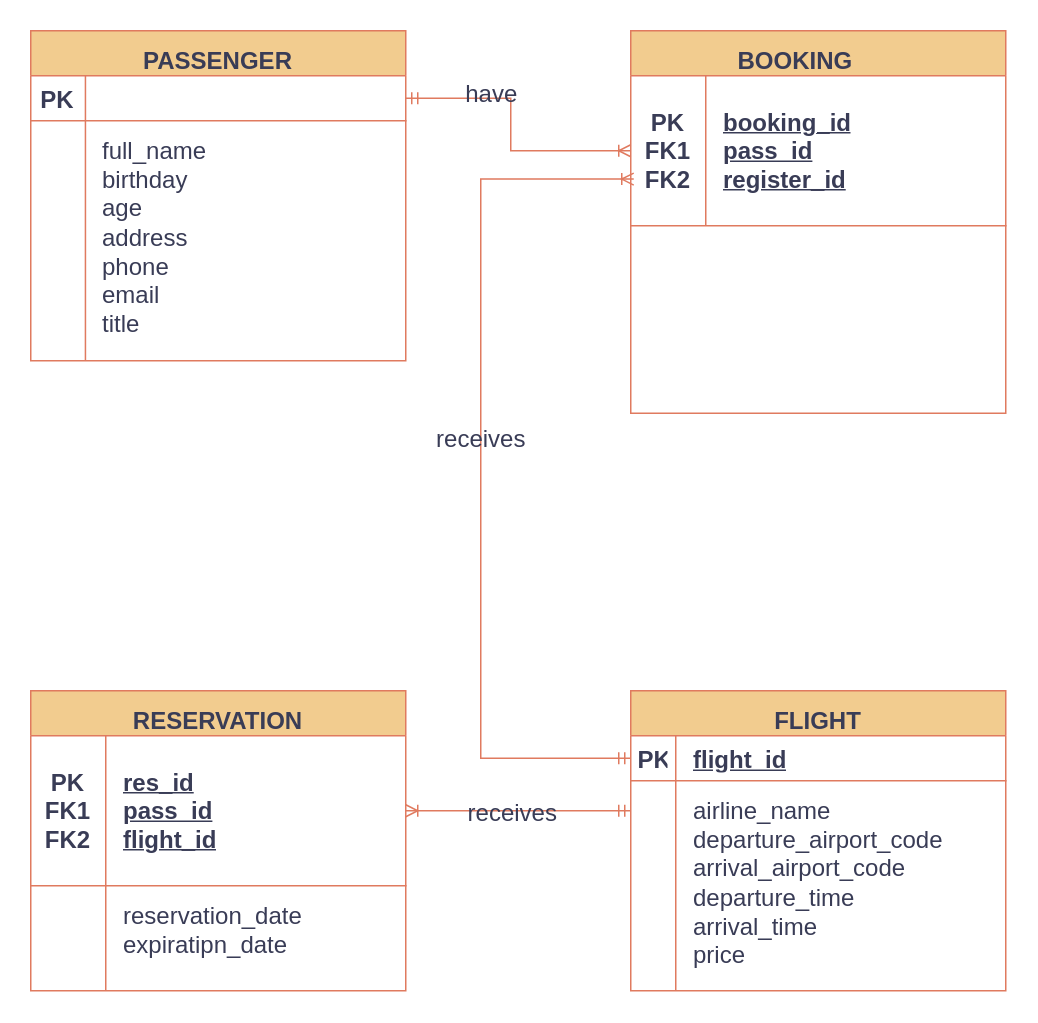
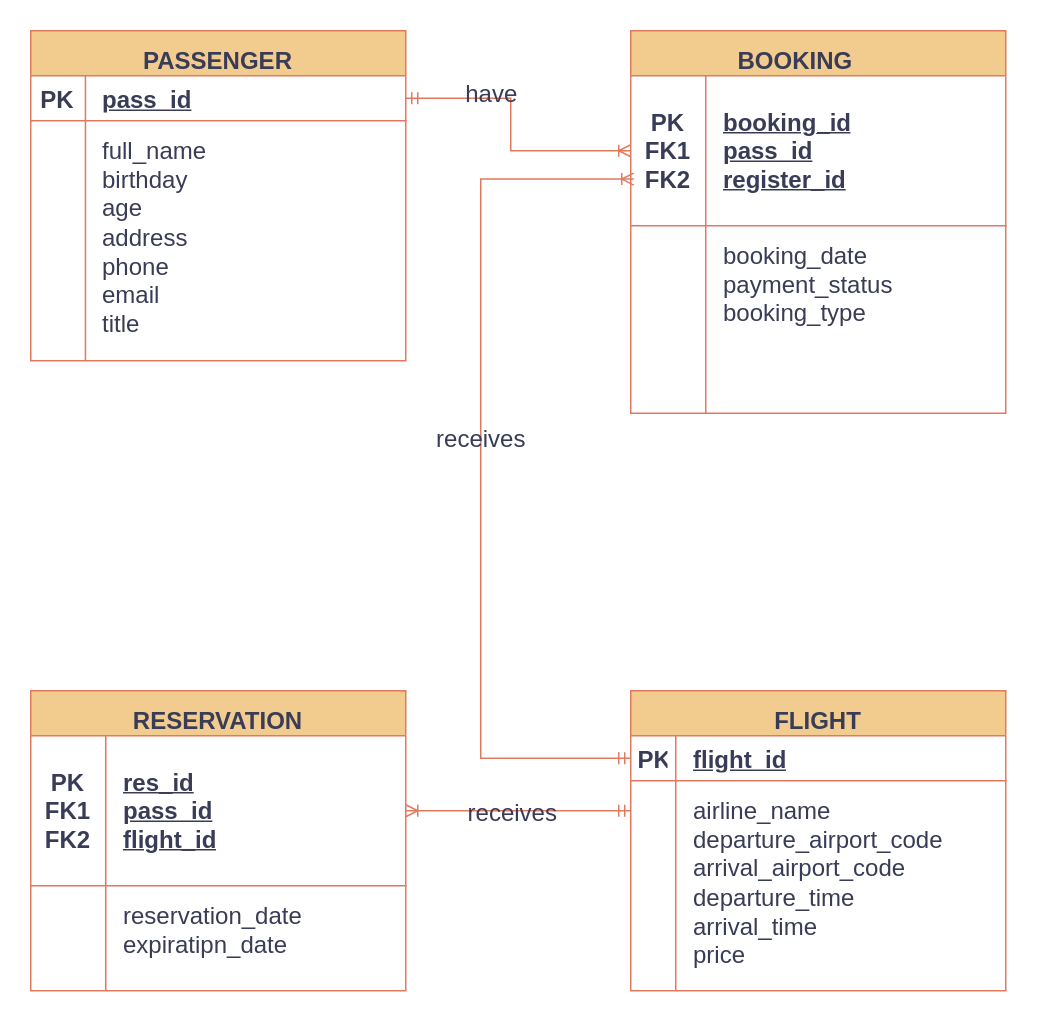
none -> (246, 98)
none -> (856, 320)
